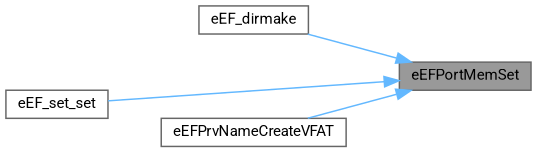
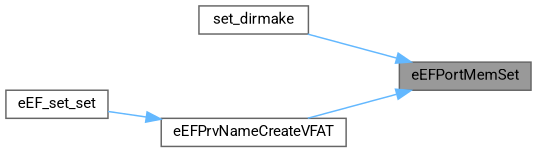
(254, 20) -> (254, 20)
(246, 91) -> (127, 114)
